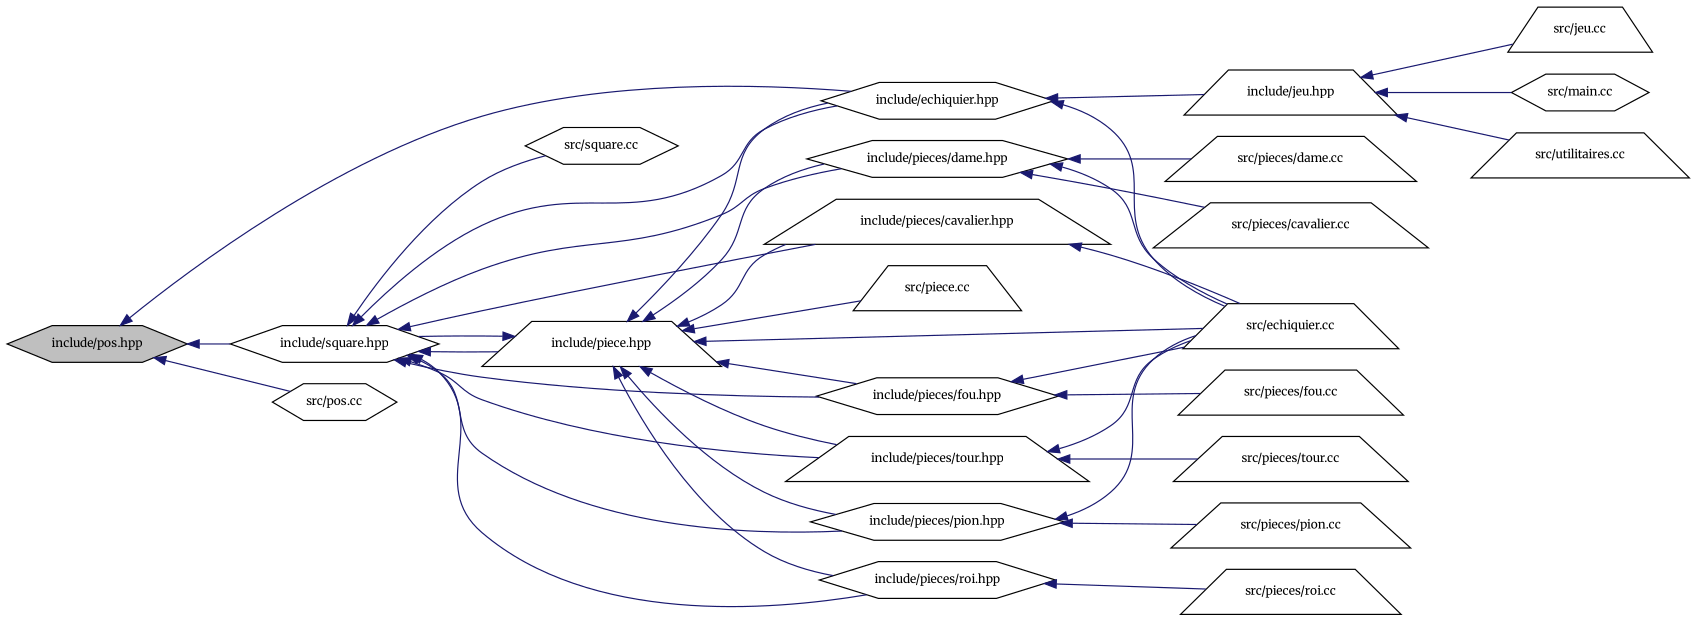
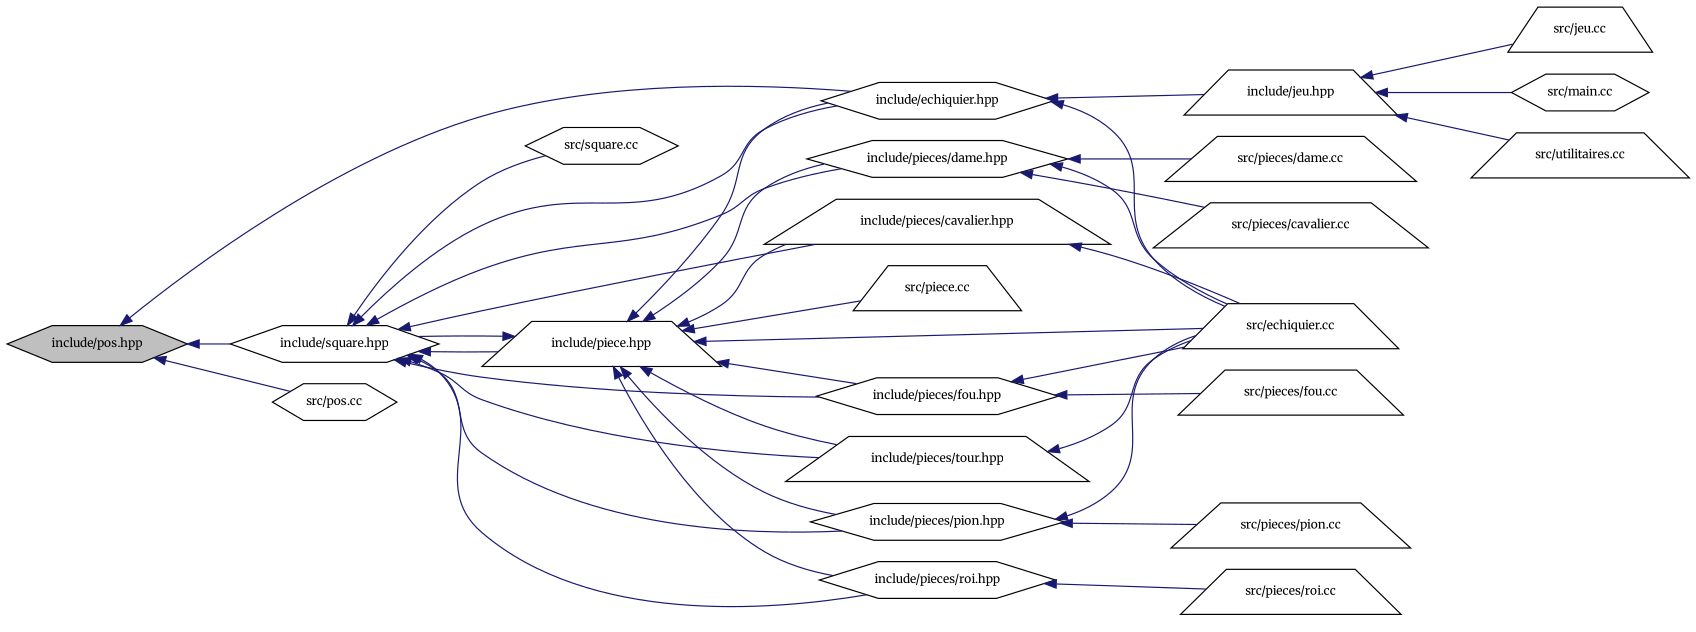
(1291, 459) -> none
